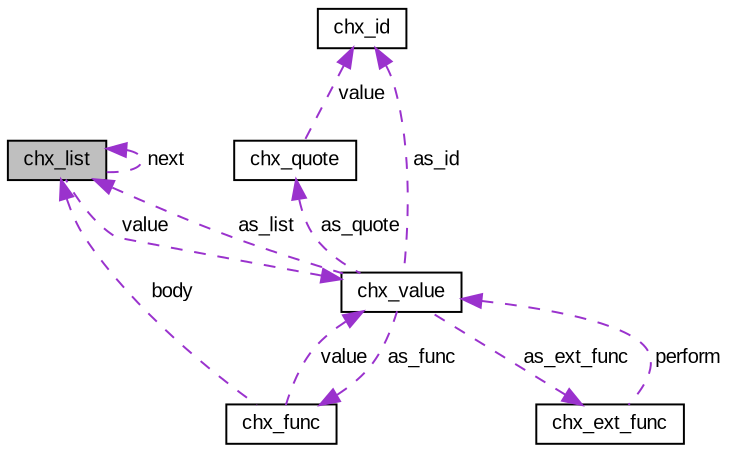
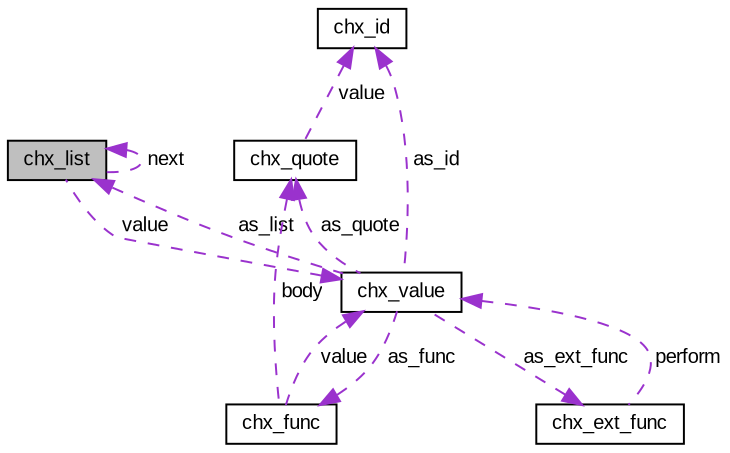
(149, 313) -> (274, 301)
